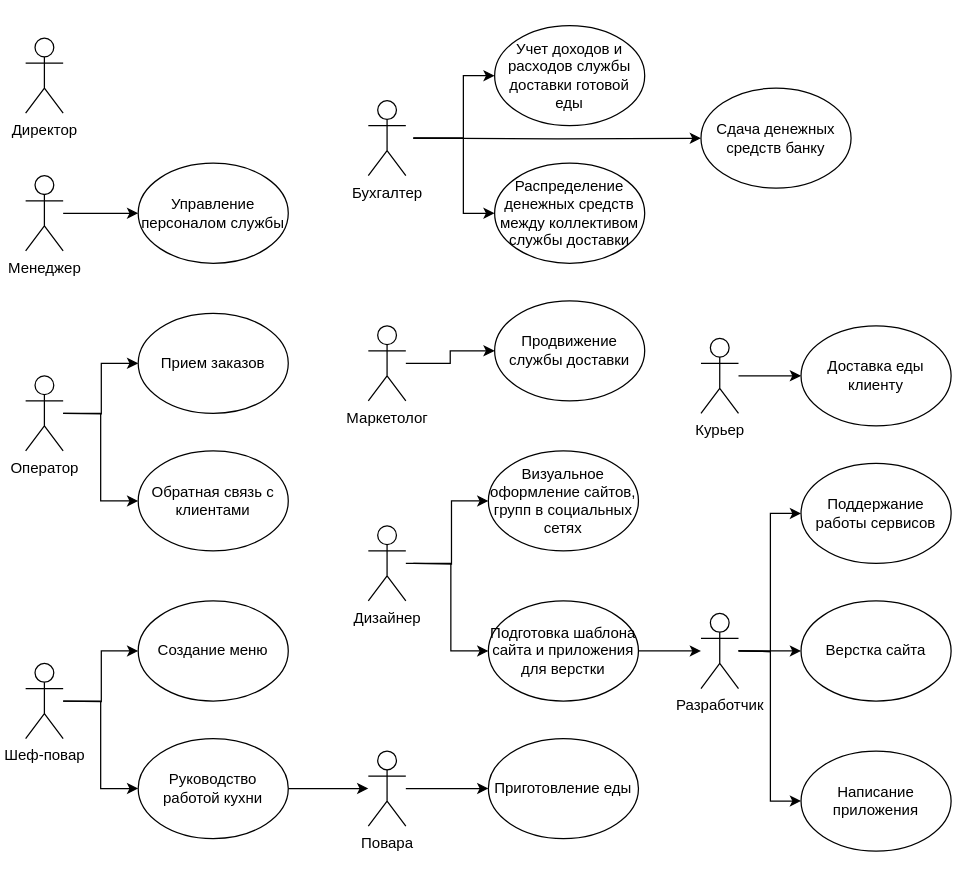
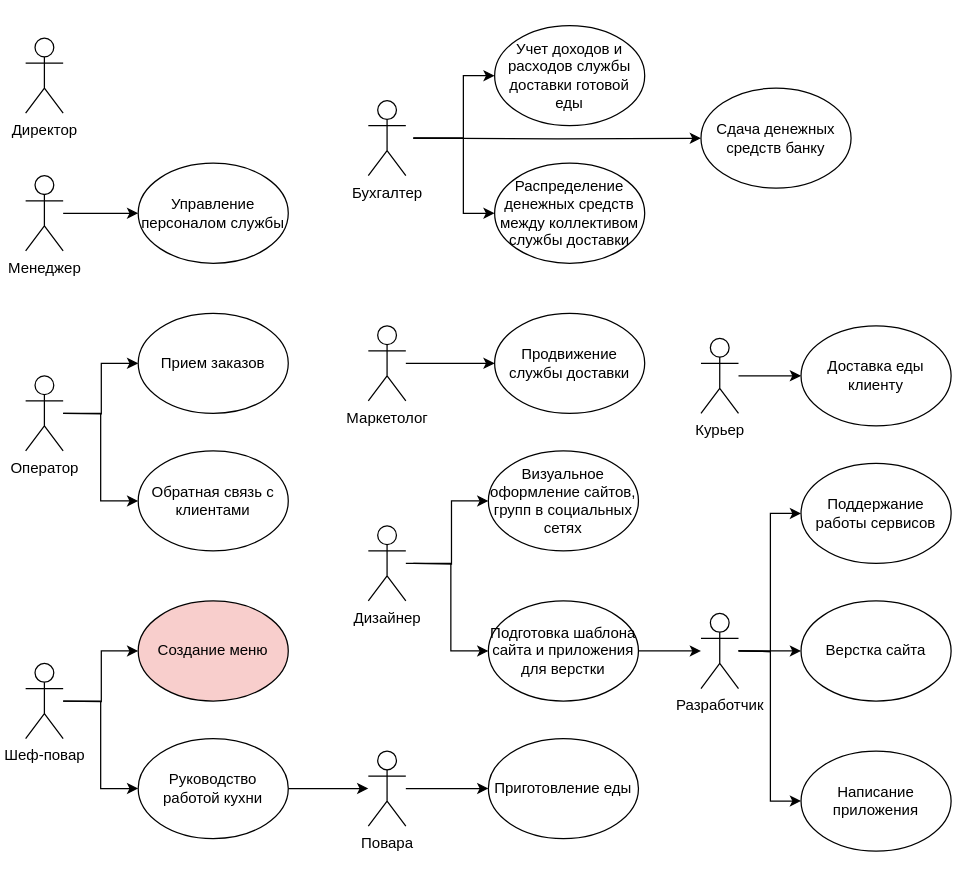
(569, 351) -> (569, 363)
(213, 651) -> (213, 651)
